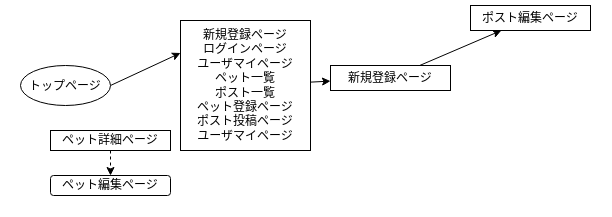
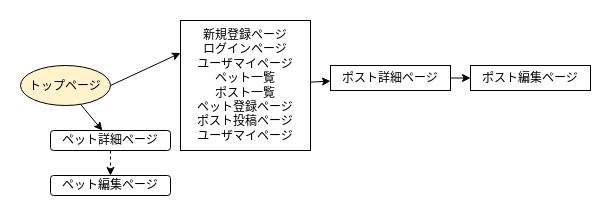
(531, 18) -> (531, 78)
(391, 79) -> (391, 79)
(66, 86) -> (66, 86)
none -> (89, 115)
(111, 141) -> (111, 141)
